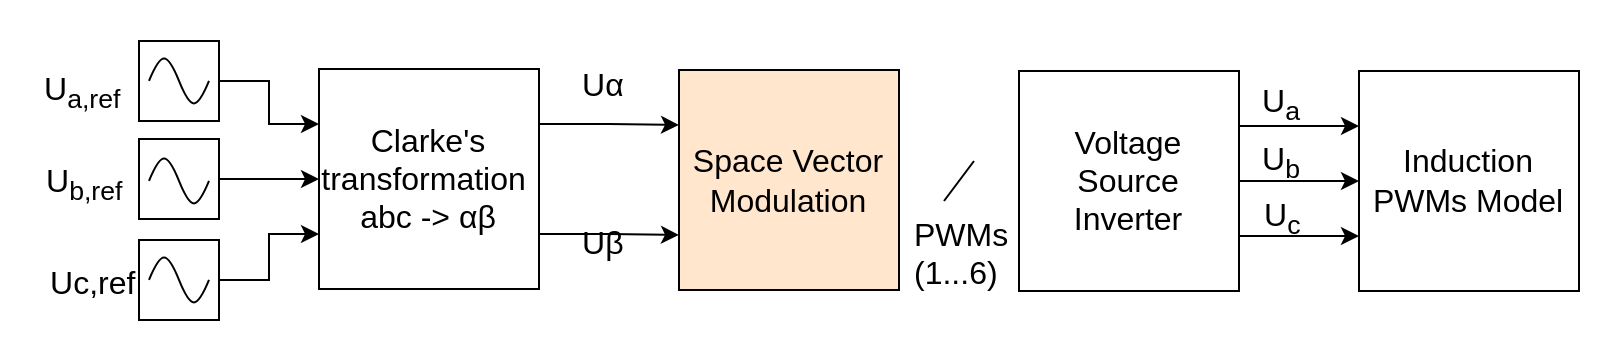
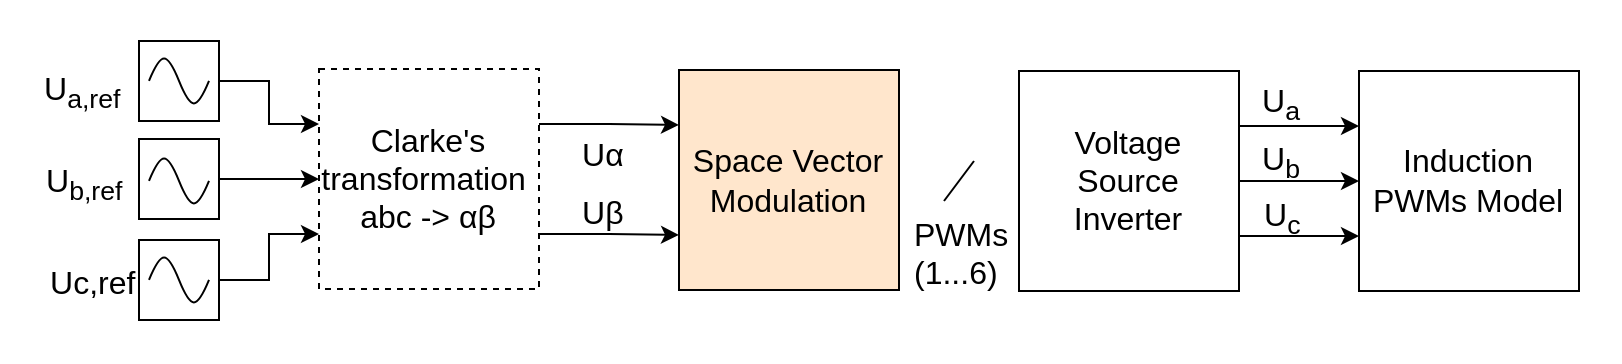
(619, 81) -> (619, 151)
(429, 179) -> (429, 179)
(619, 239) -> (619, 209)
